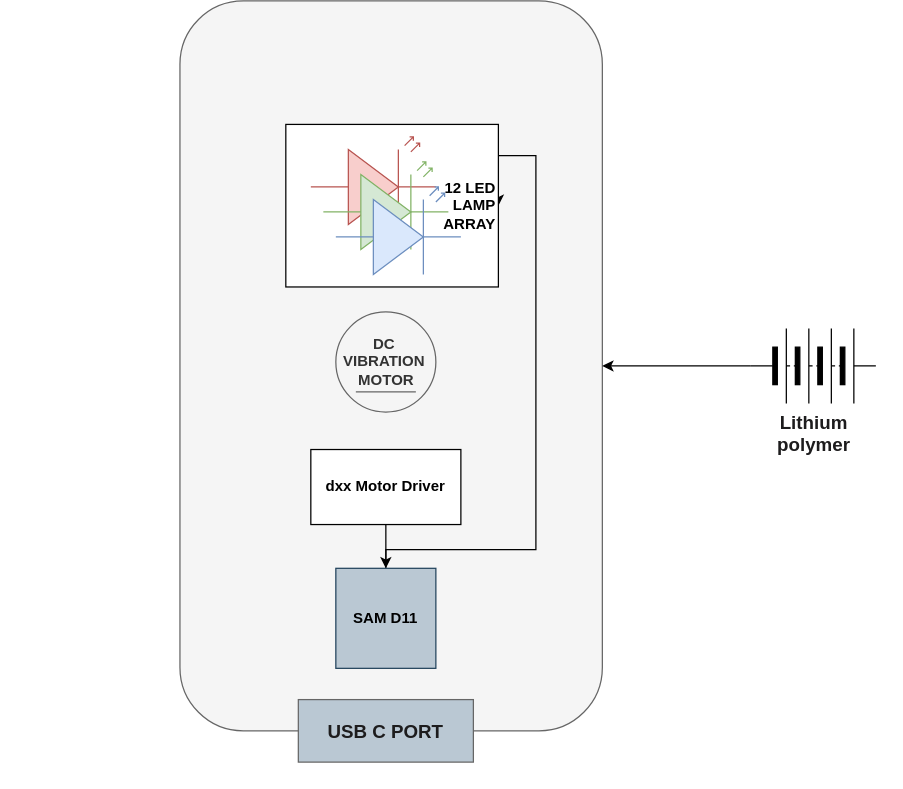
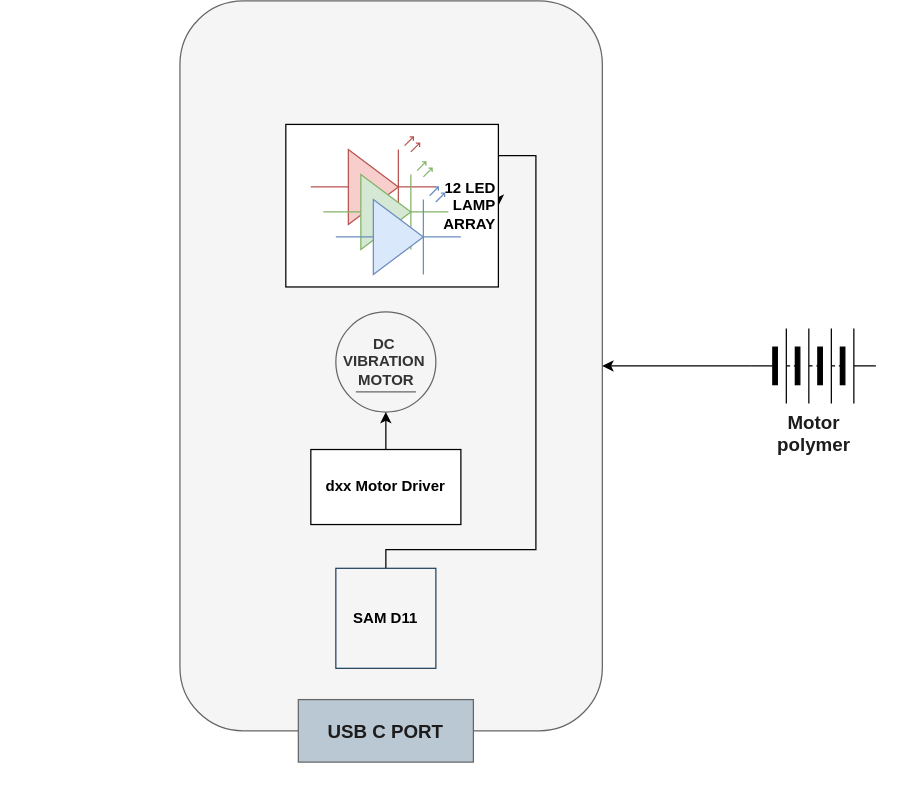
(814, 421) -> (814, 421)
(386, 541) -> (386, 426)
(386, 618) -> (386, 618)
